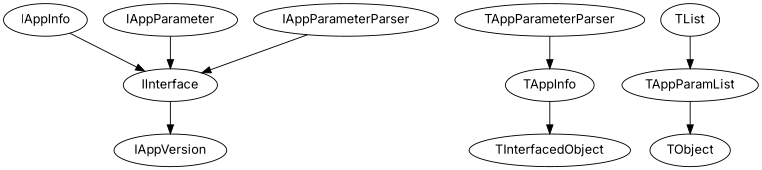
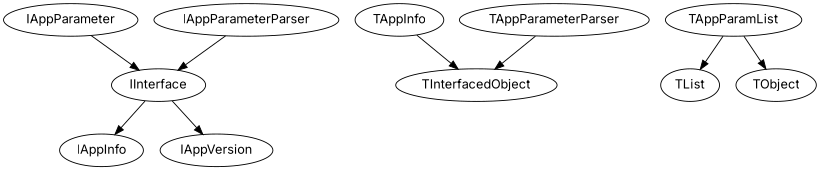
(550, 48) -> (519, 50)
(690, 48) -> (714, 49)
(103, 50) -> (133, 114)
